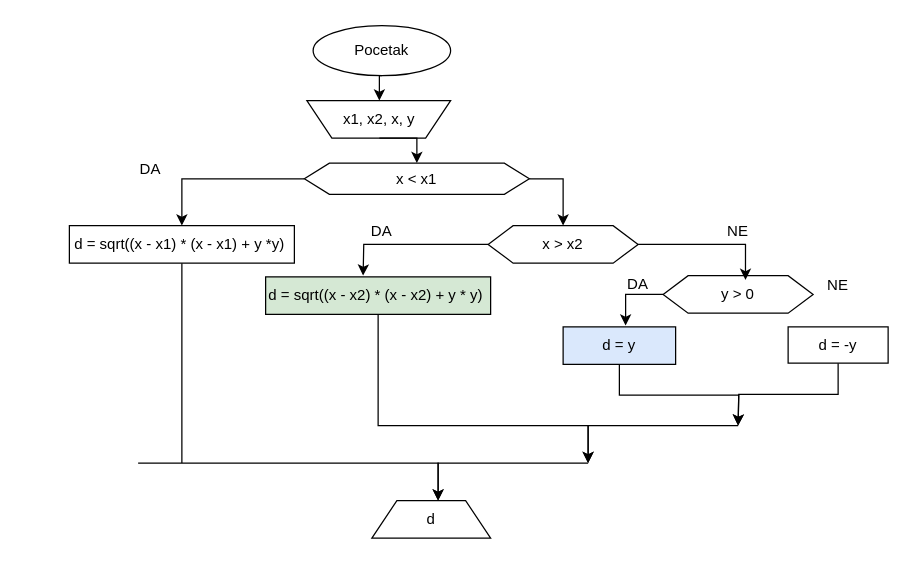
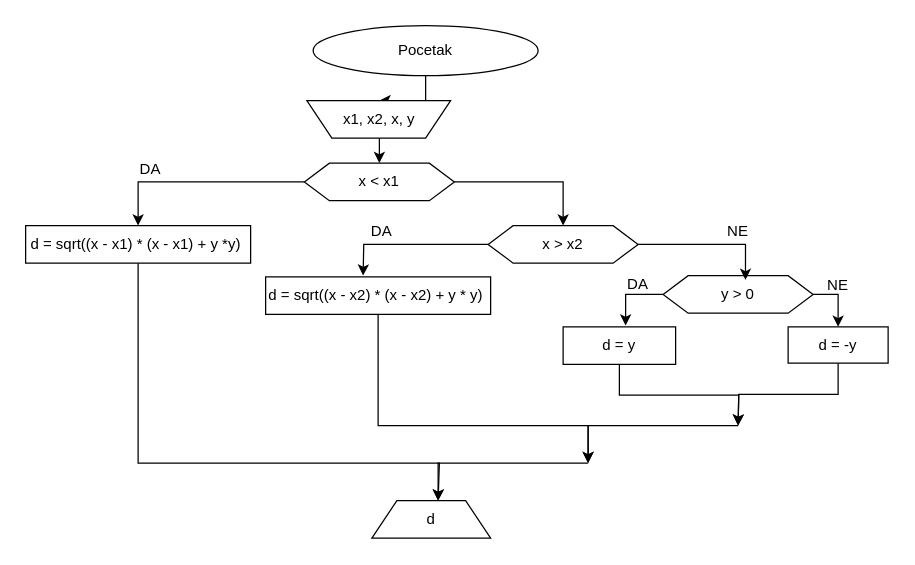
(382, 51) -> (426, 51)
(417, 179) -> (379, 182)
(182, 244) -> (138, 244)
none -> (837, 294)
(378, 296) -> (378, 296)
(619, 346) -> (619, 346)
